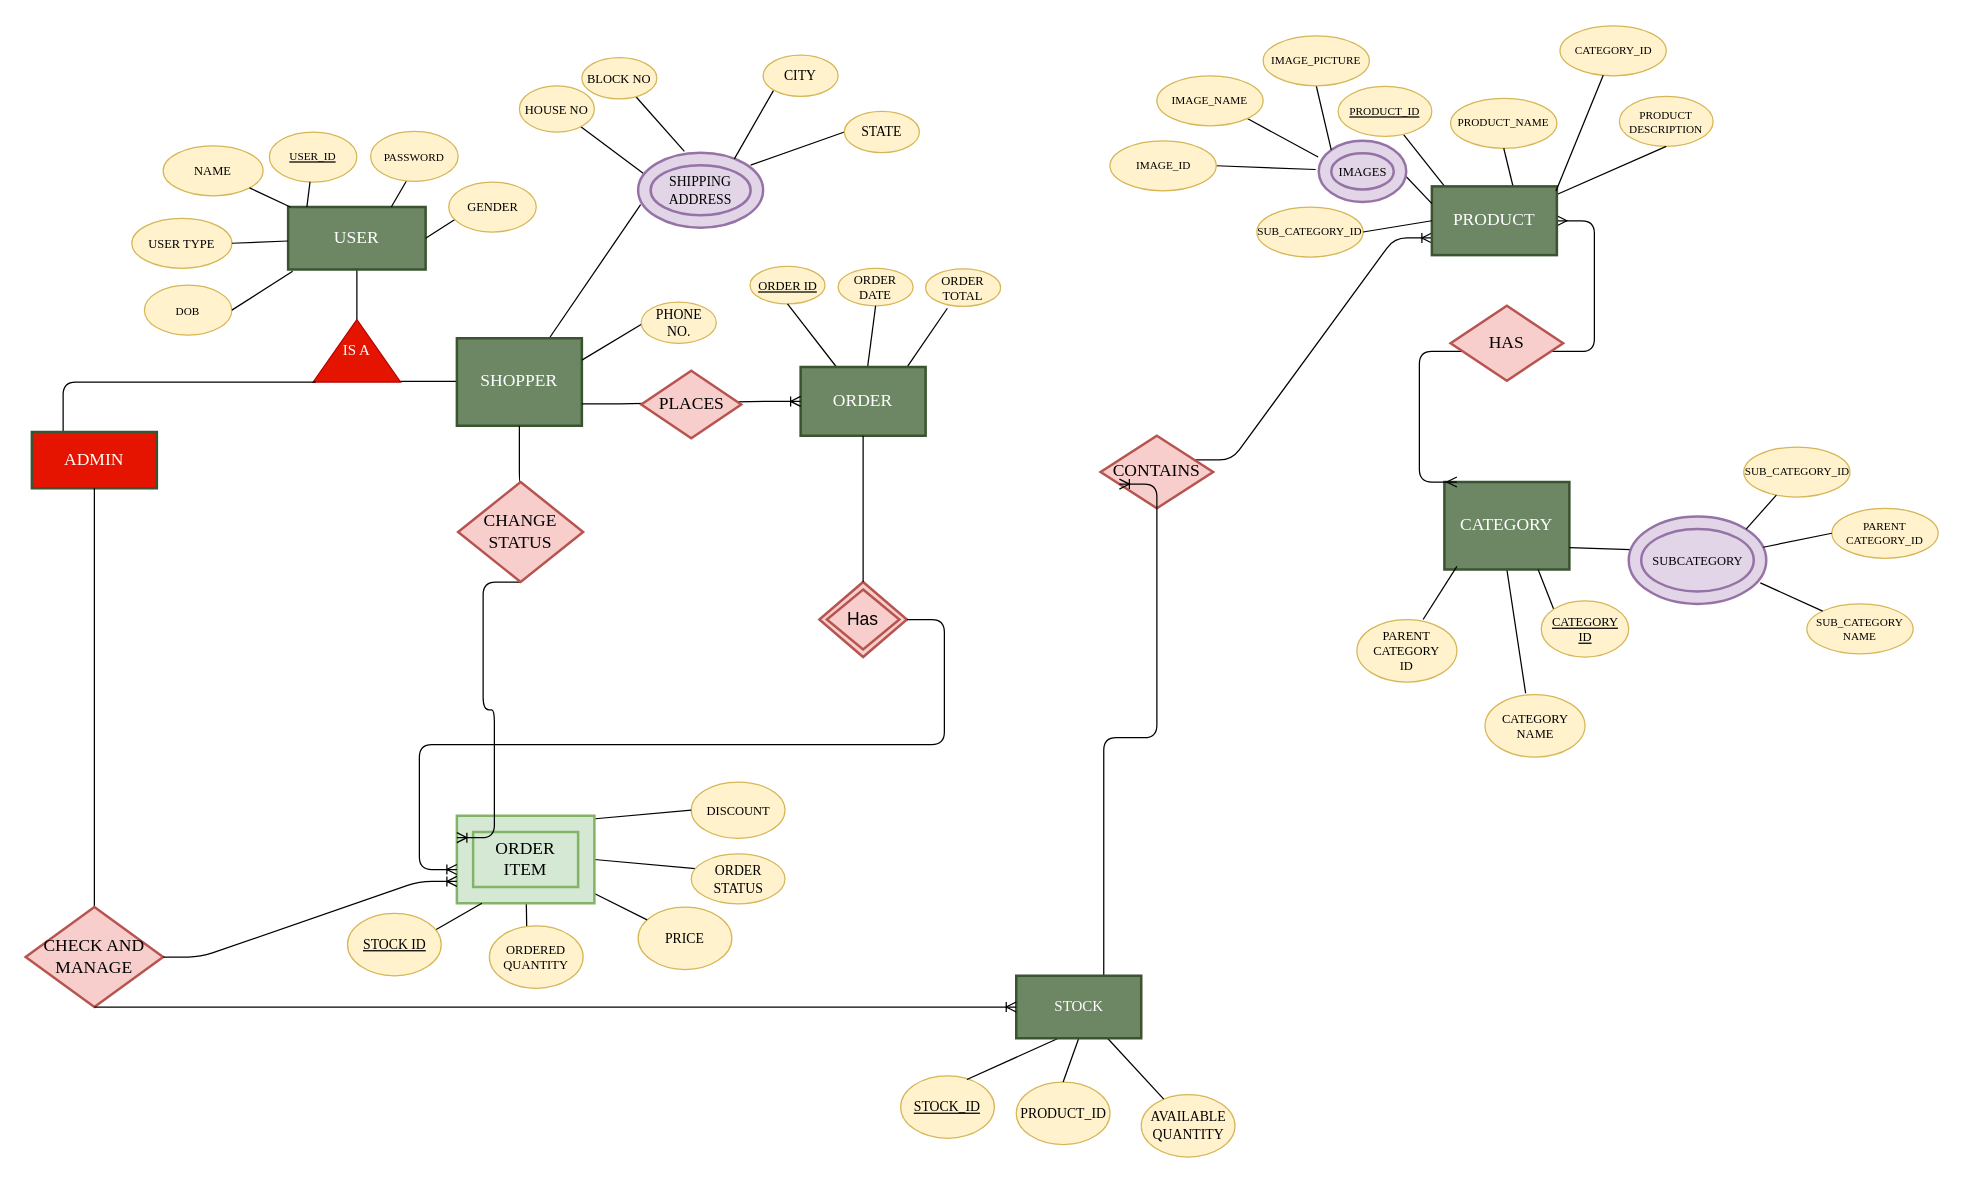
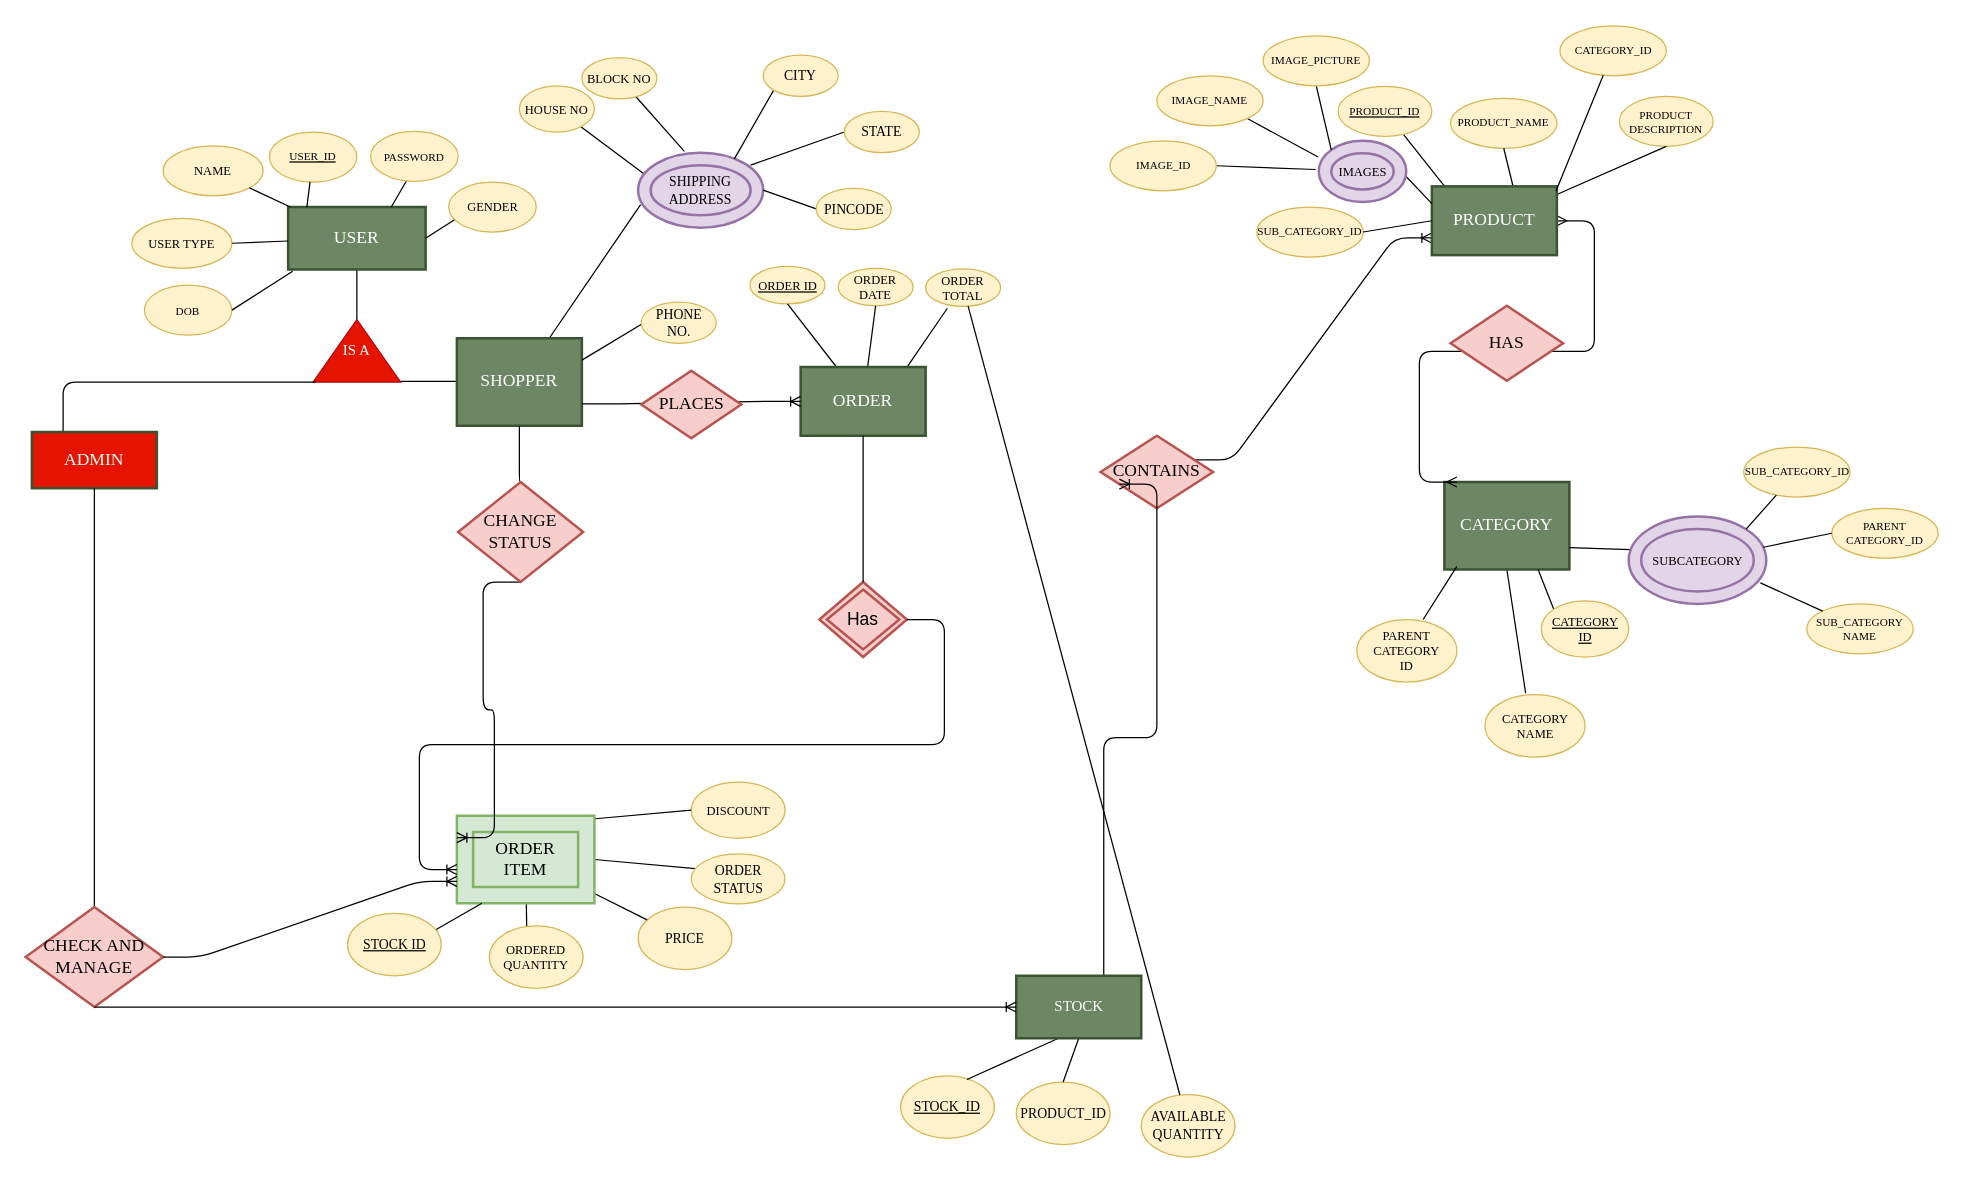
none -> (790, 199)
none -> (854, 209)
(1136, 1069) -> (1034, 553)
